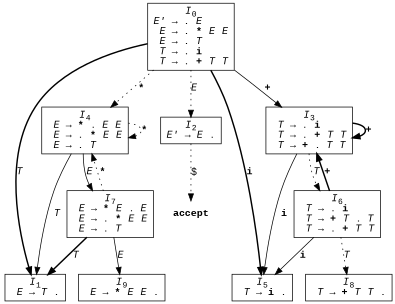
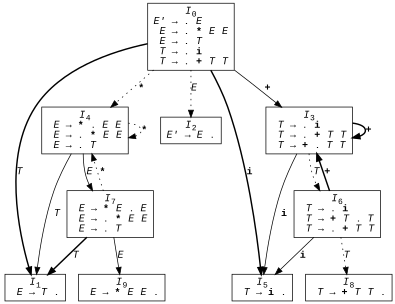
(191, 214) -> none
